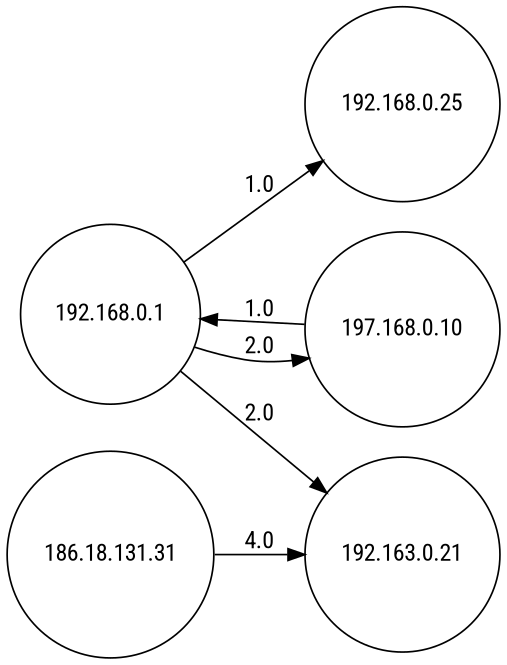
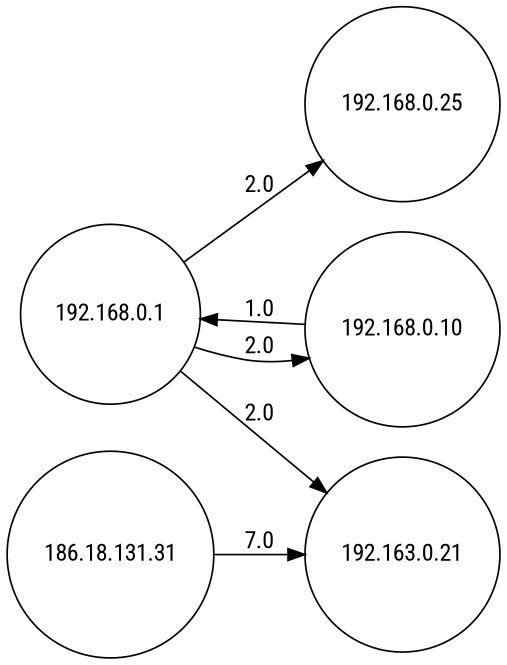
(260, 186) -> (260, 186)
(402, 329) -> (402, 329)
(260, 542) -> (260, 542)
